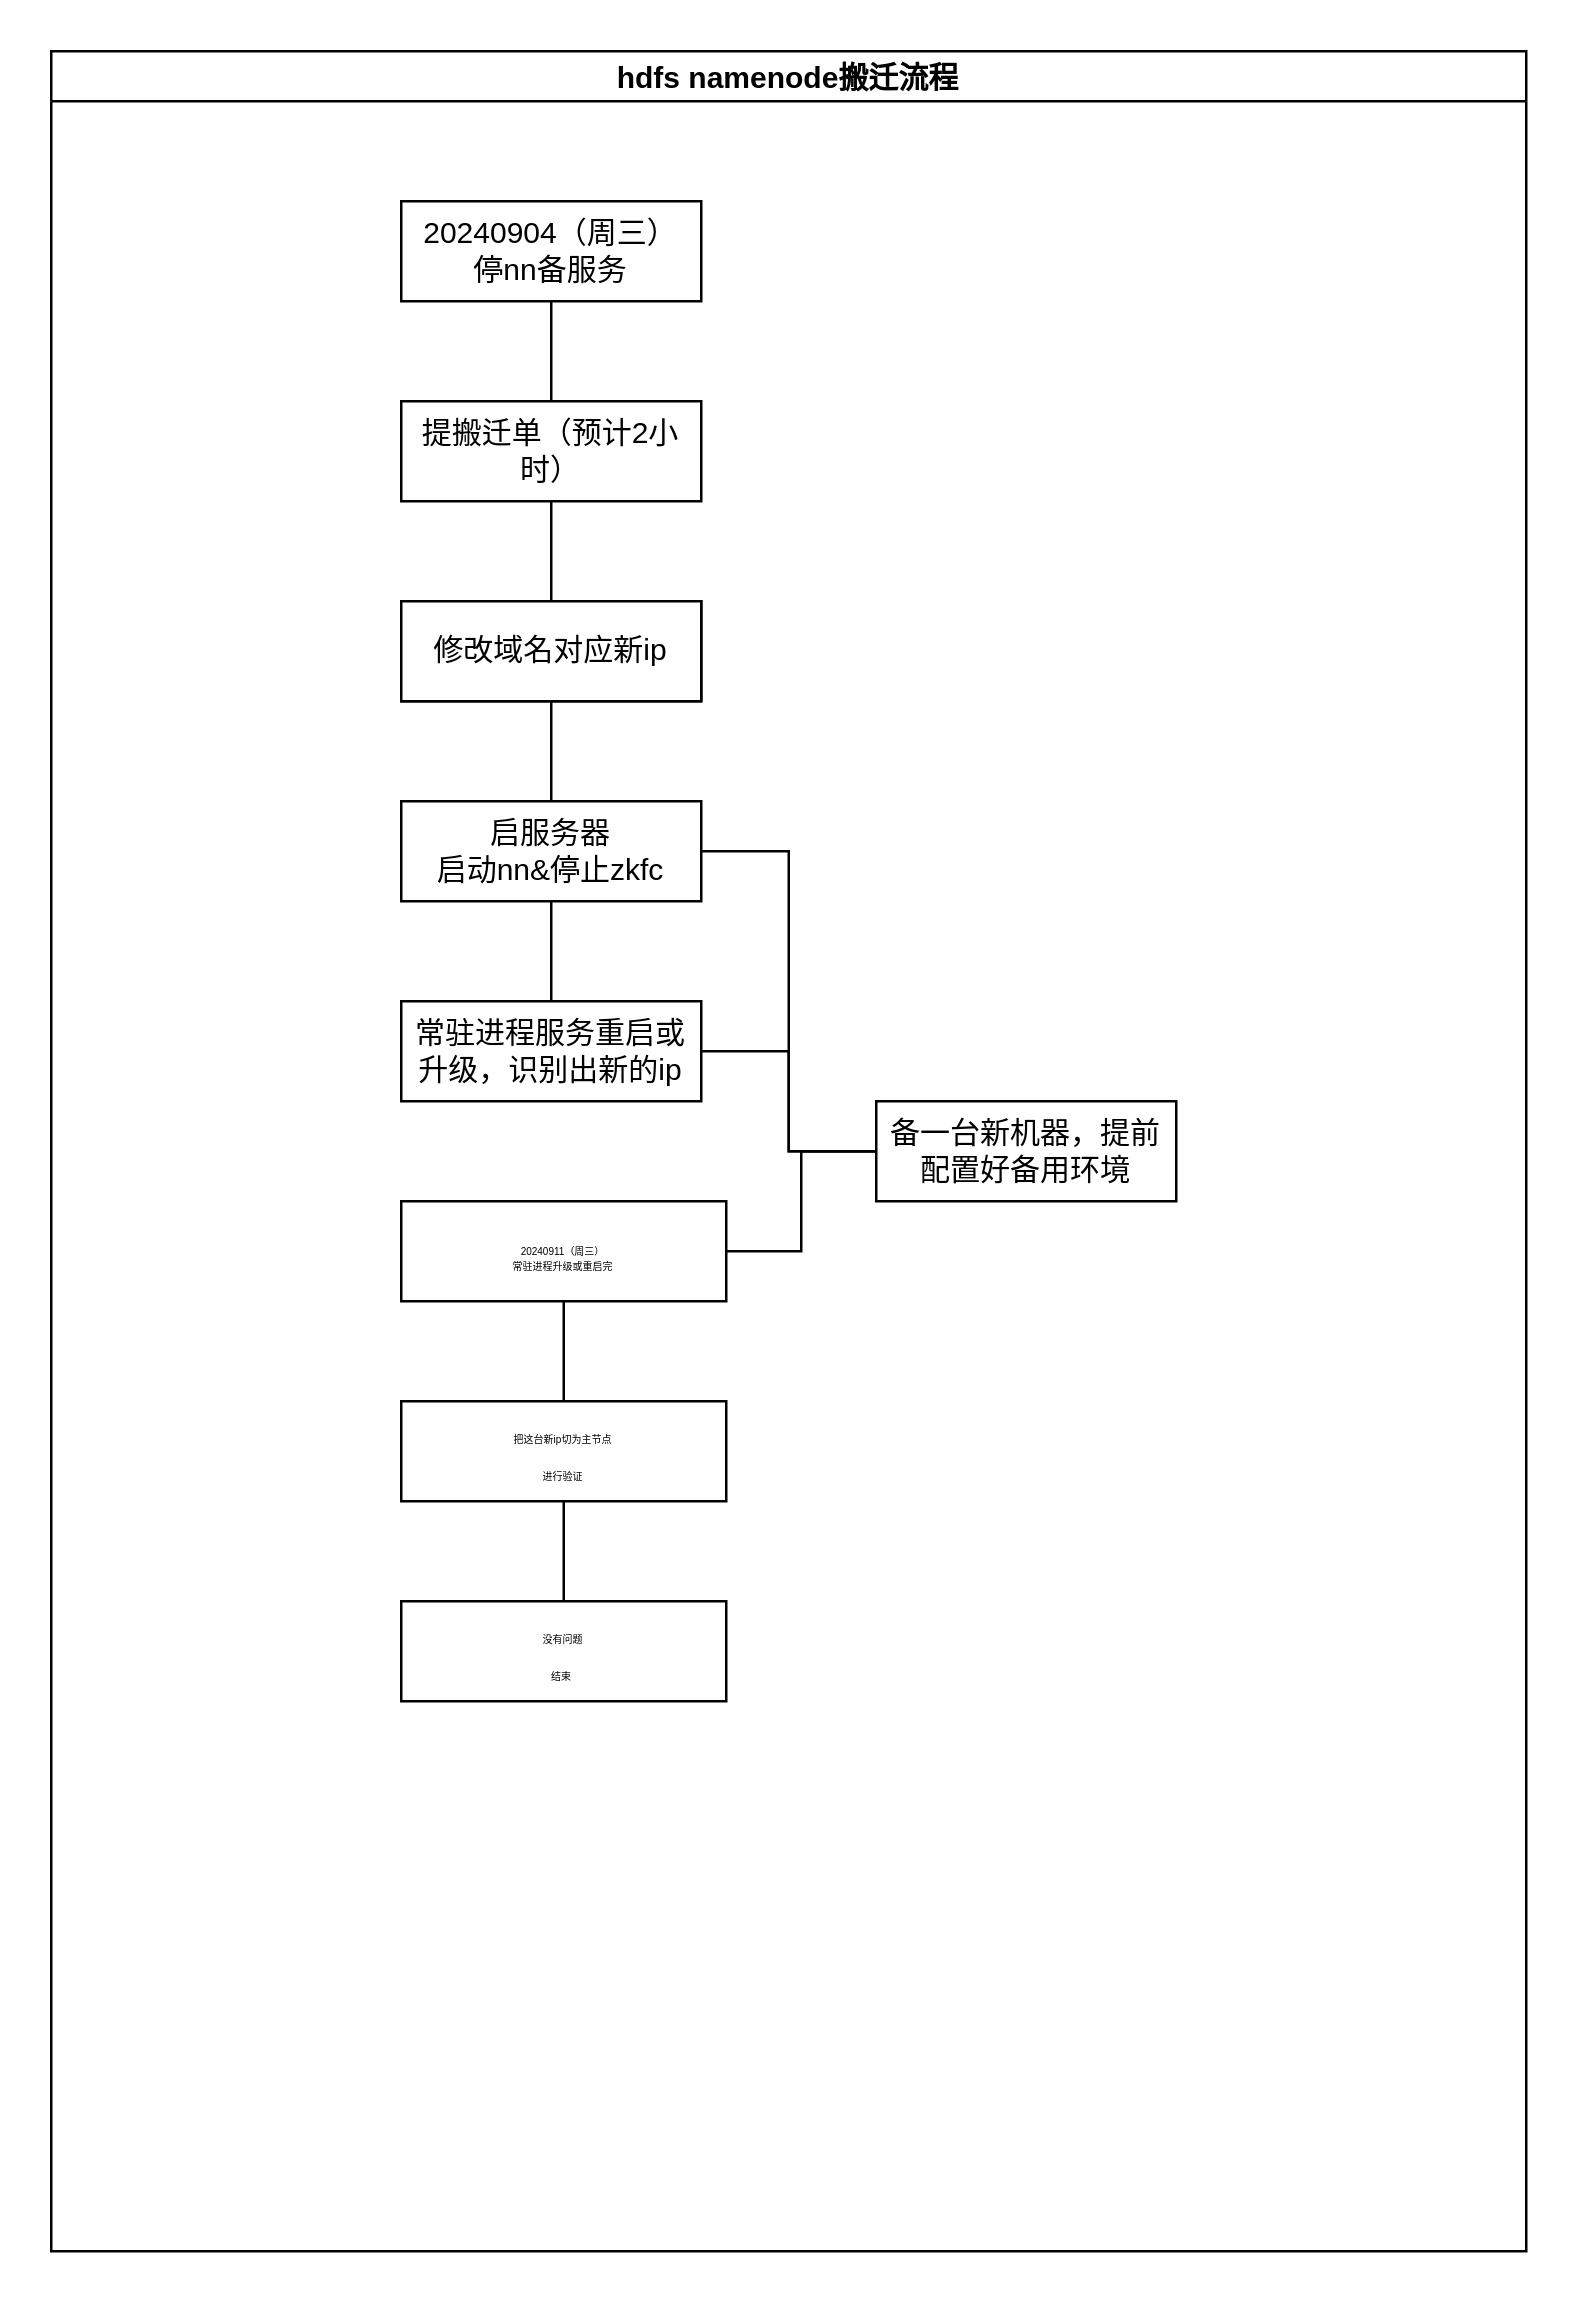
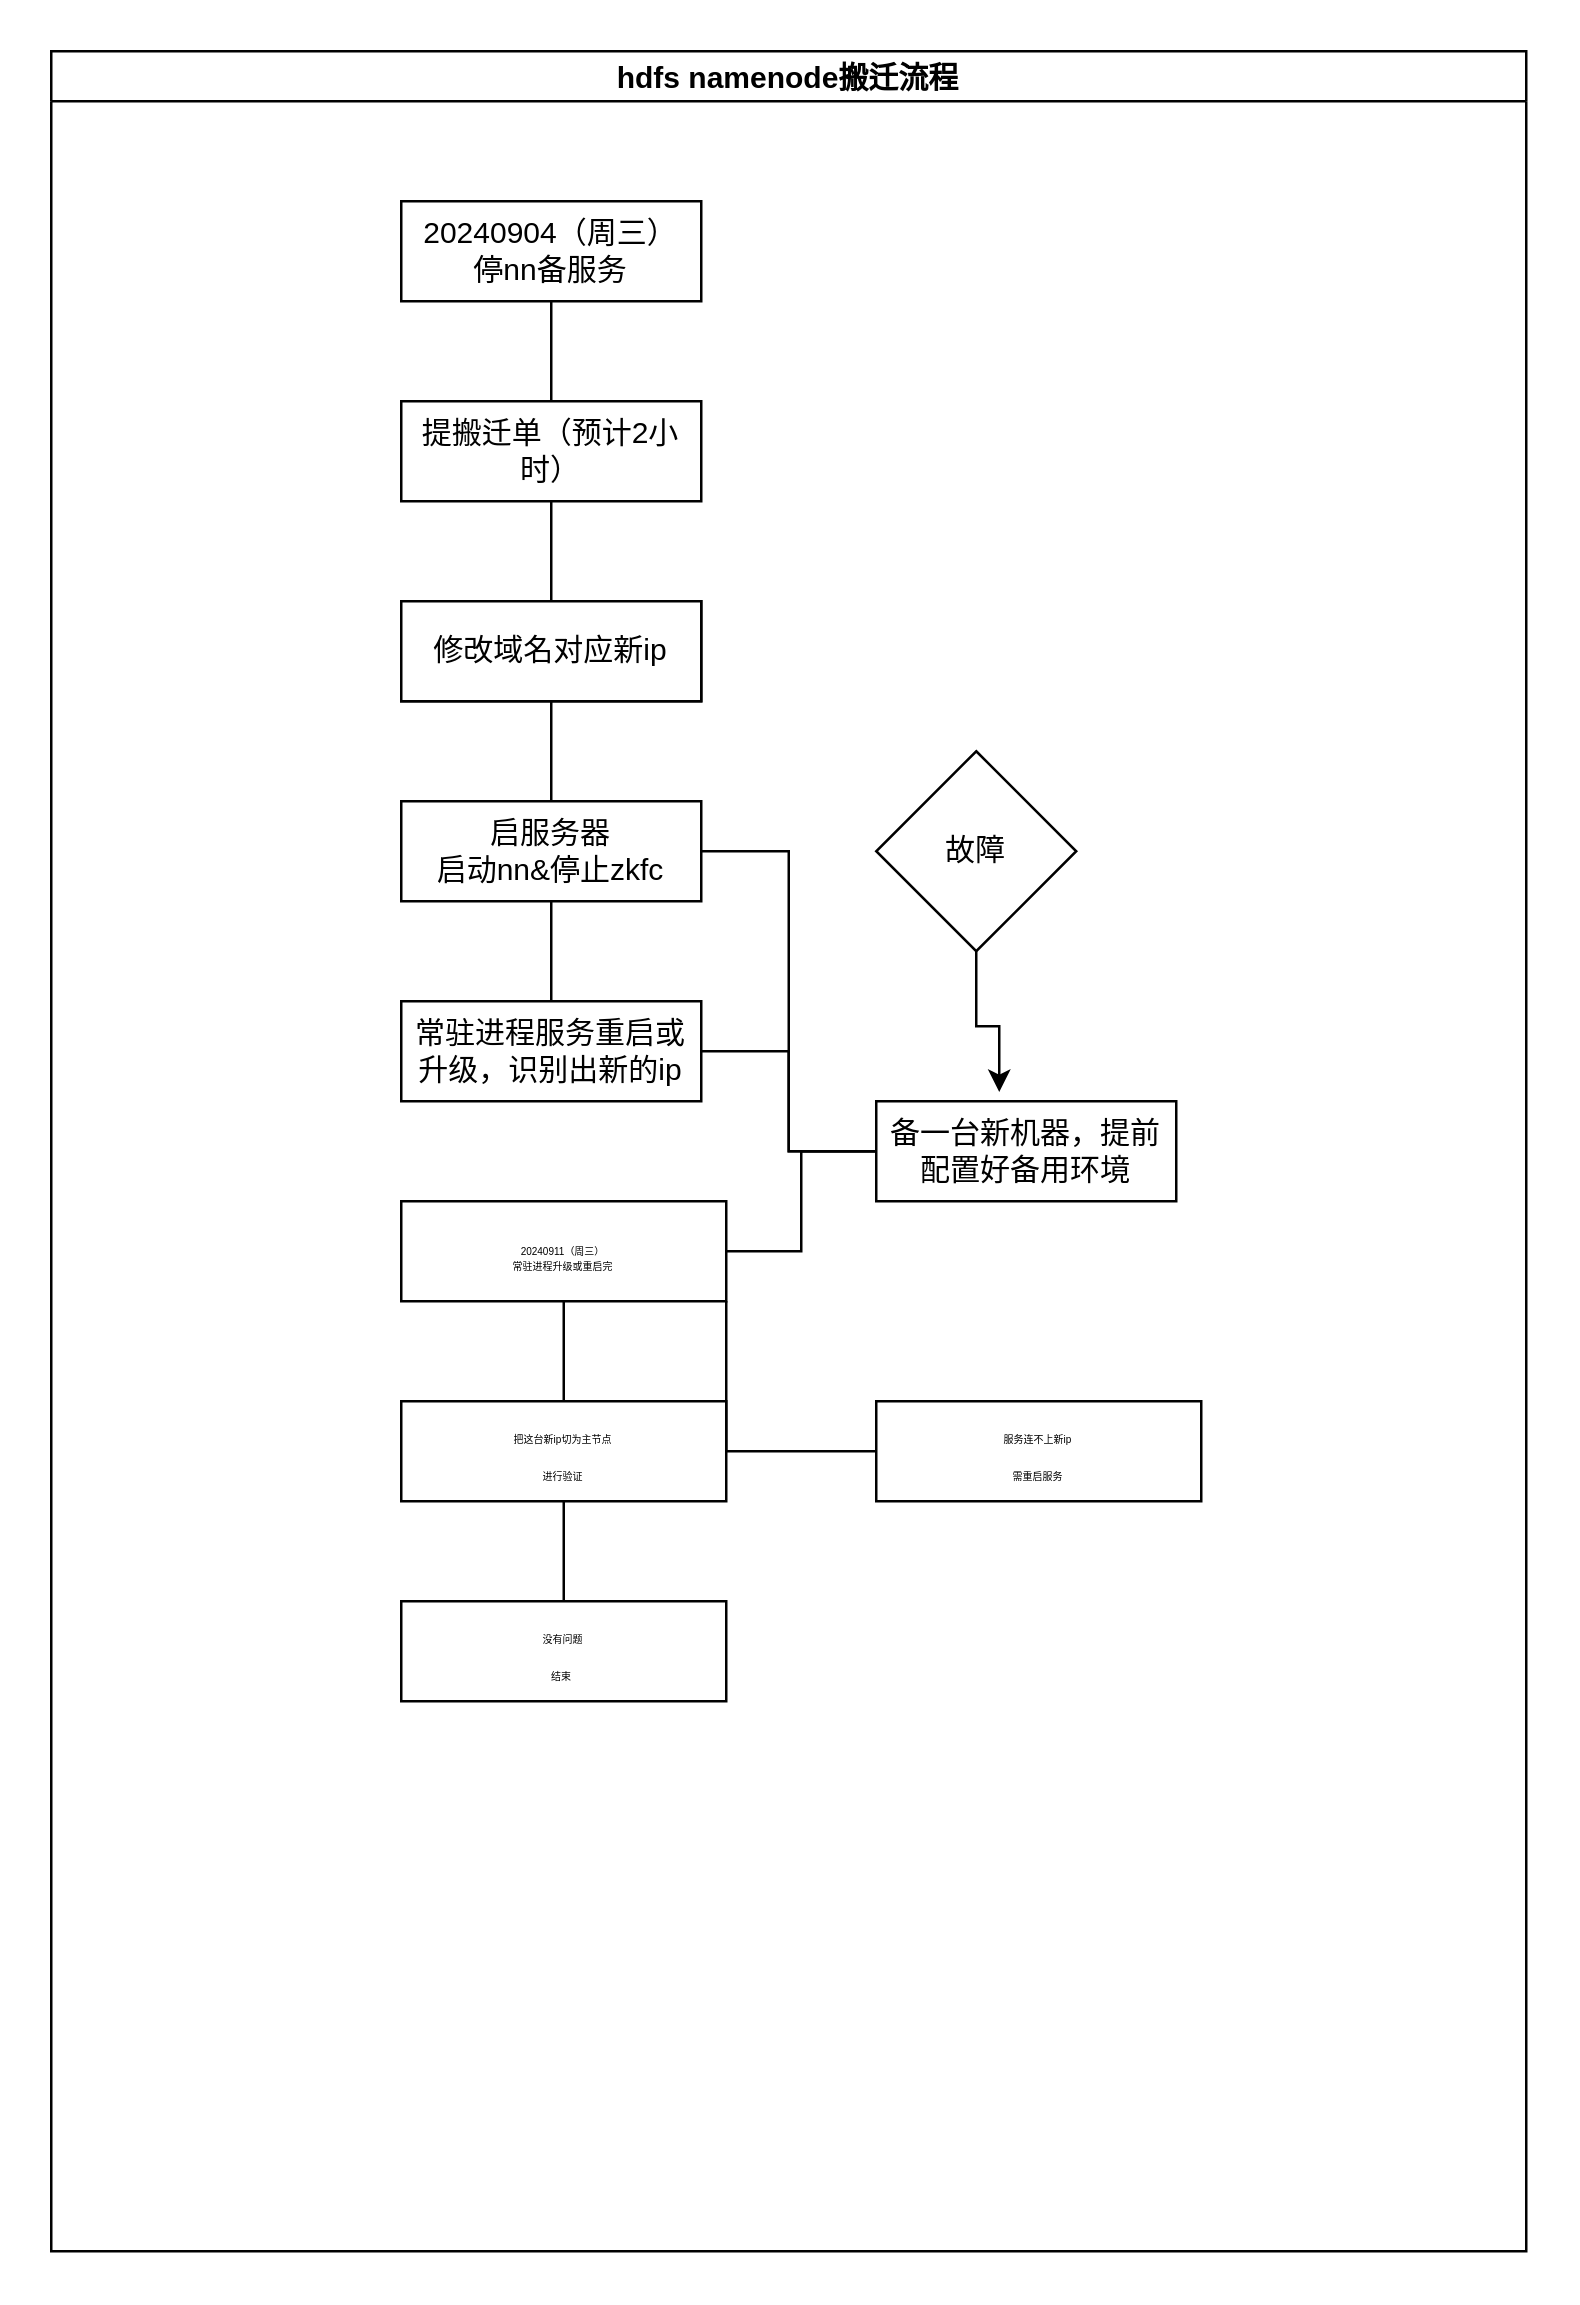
none -> (976, 851)
none -> (976, 1024)
none -> (799, 1451)
none -> (1039, 1451)
